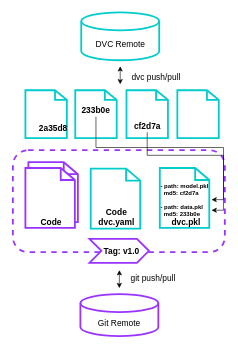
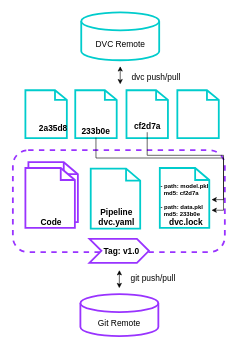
(96, 111) -> (96, 132)
(116, 217) -> (116, 217)
(186, 222) -> (186, 222)
